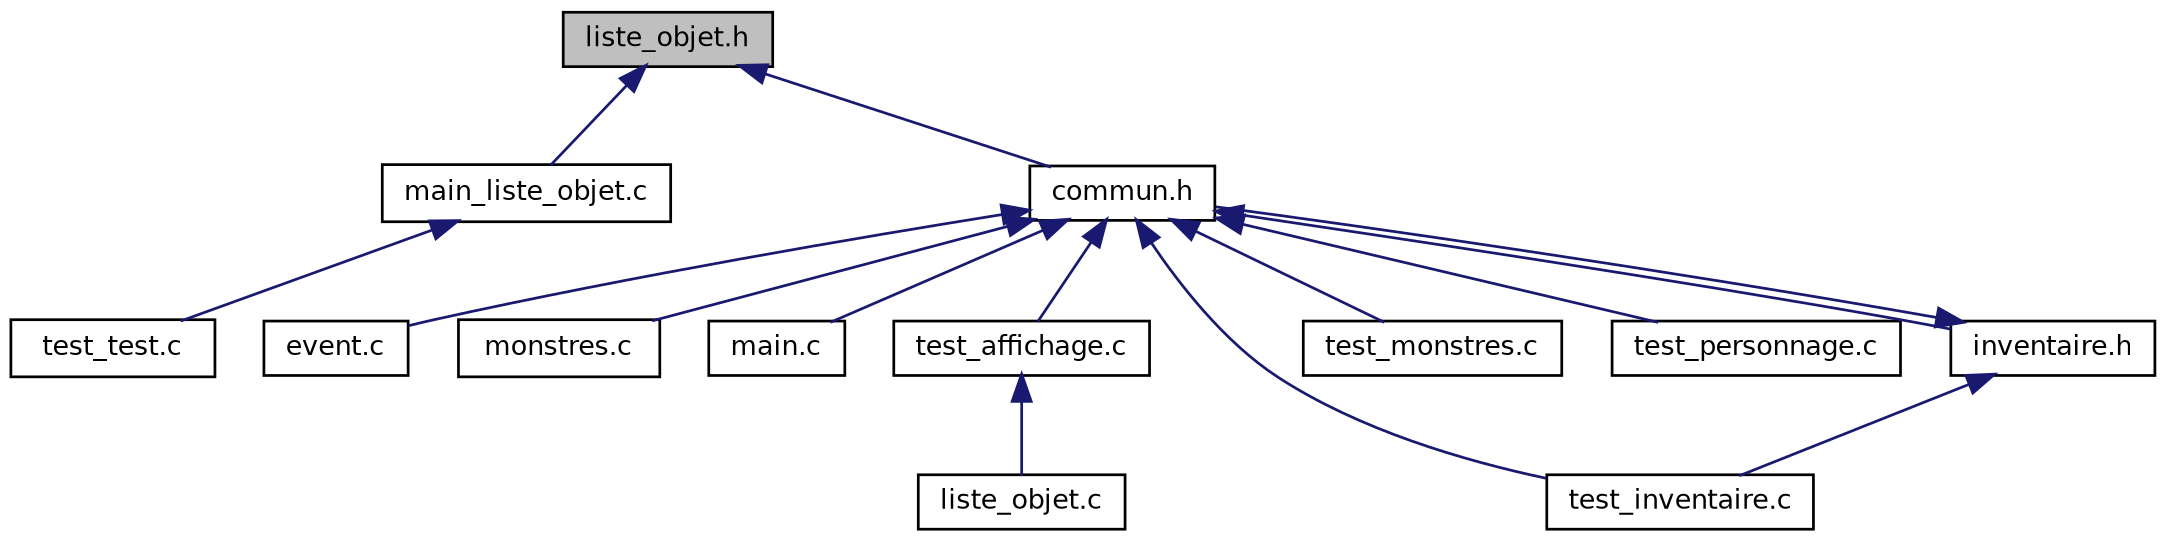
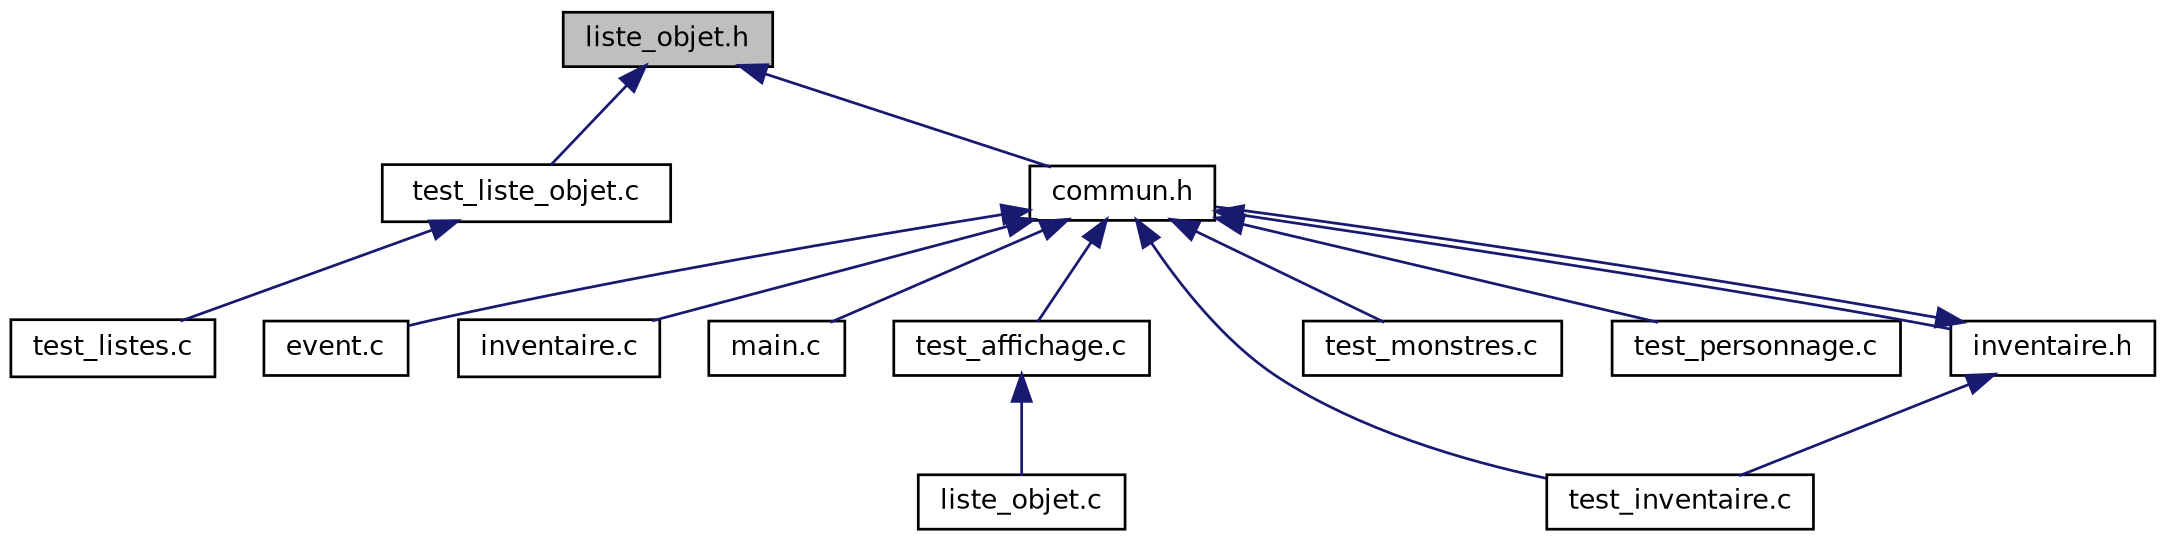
(526, 193) -> (526, 193)
(113, 348) -> (113, 348)
(559, 348) -> (559, 348)
